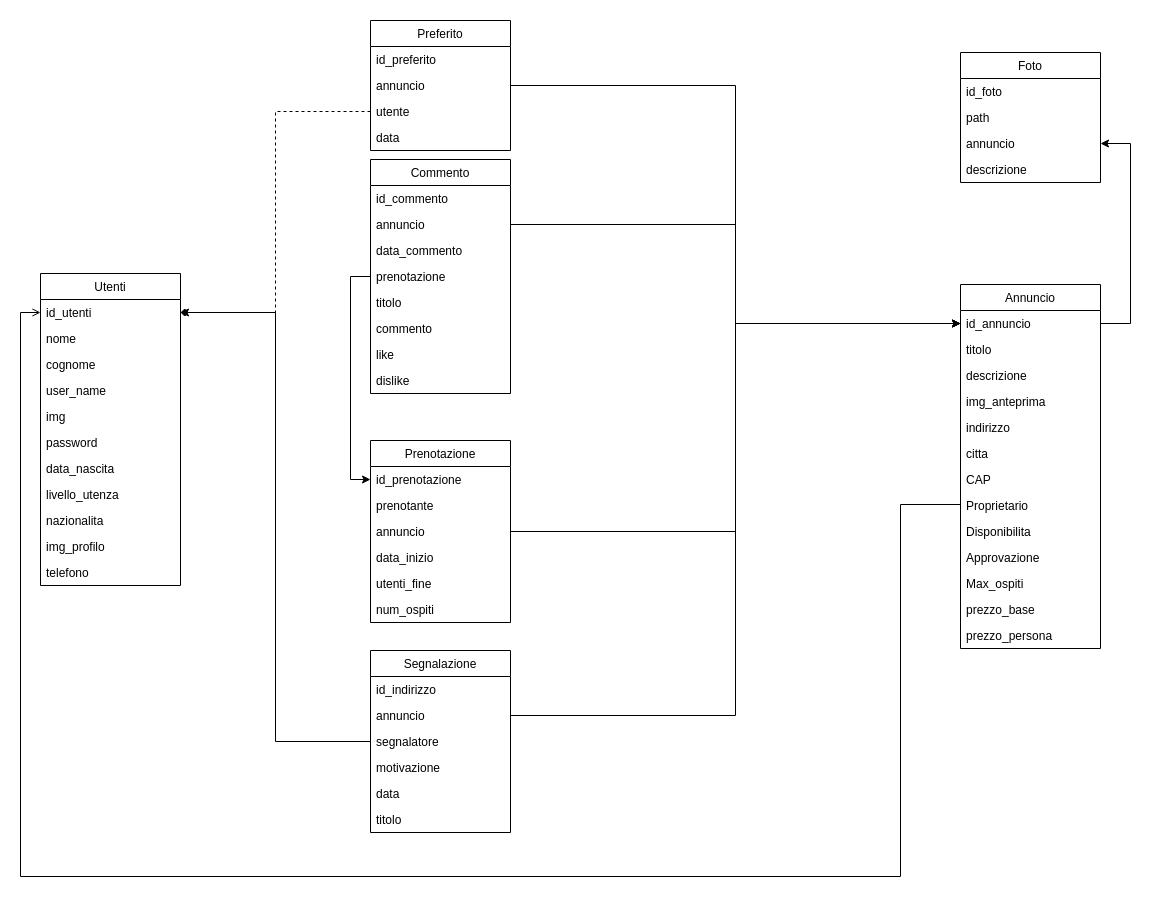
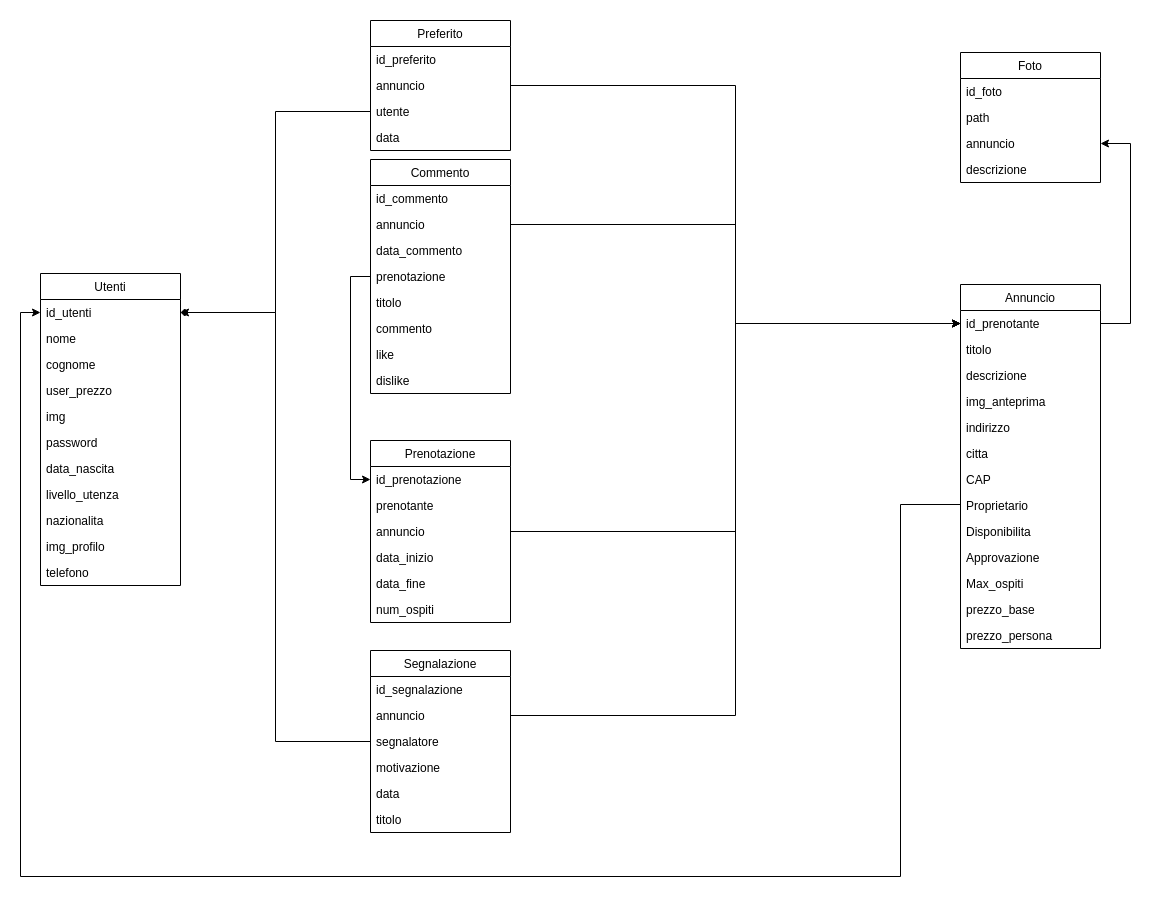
(276, 165) -> (276, 165)
(34, 313) -> (32, 313)
(1000, 324) -> (1008, 324)
(76, 391) -> (83, 391)
(410, 584) -> (405, 584)
(410, 690) -> (422, 690)
